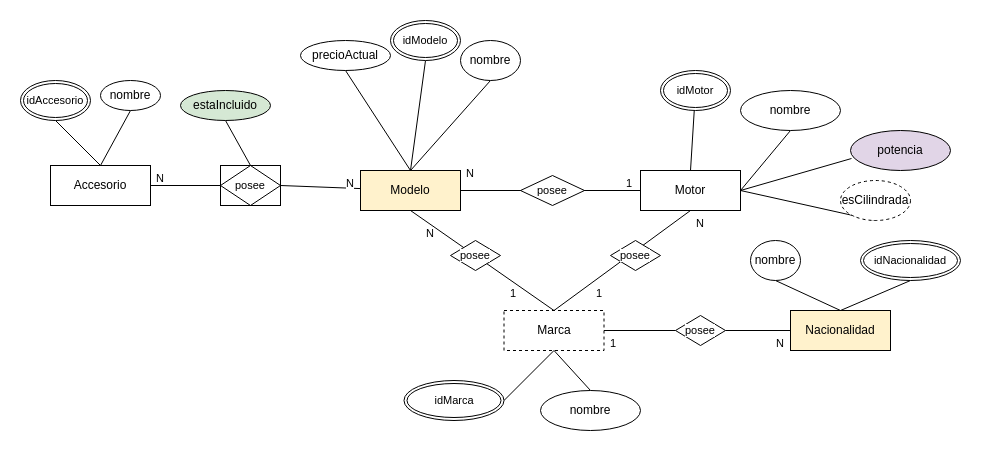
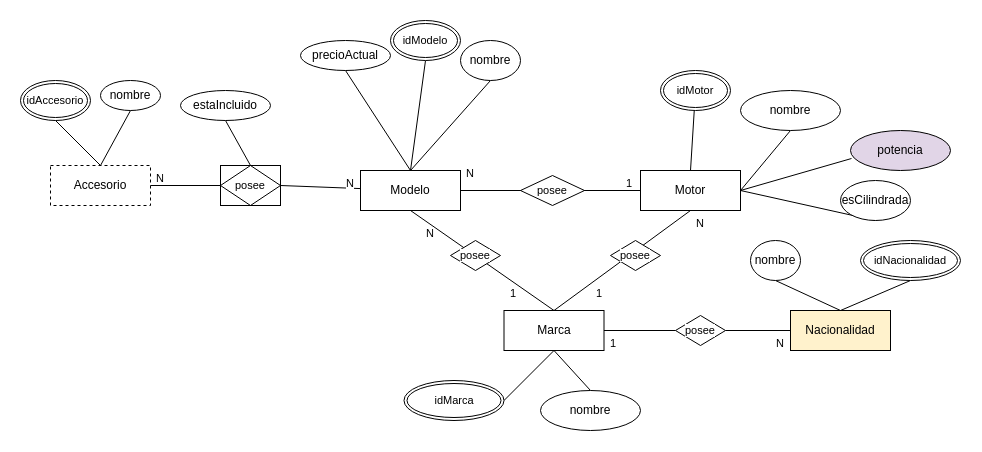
(226, 106) -> (226, 106)
(101, 186) -> (101, 186)
(411, 191) -> (411, 191)
(876, 201) -> (876, 201)
(554, 331) -> (554, 331)
